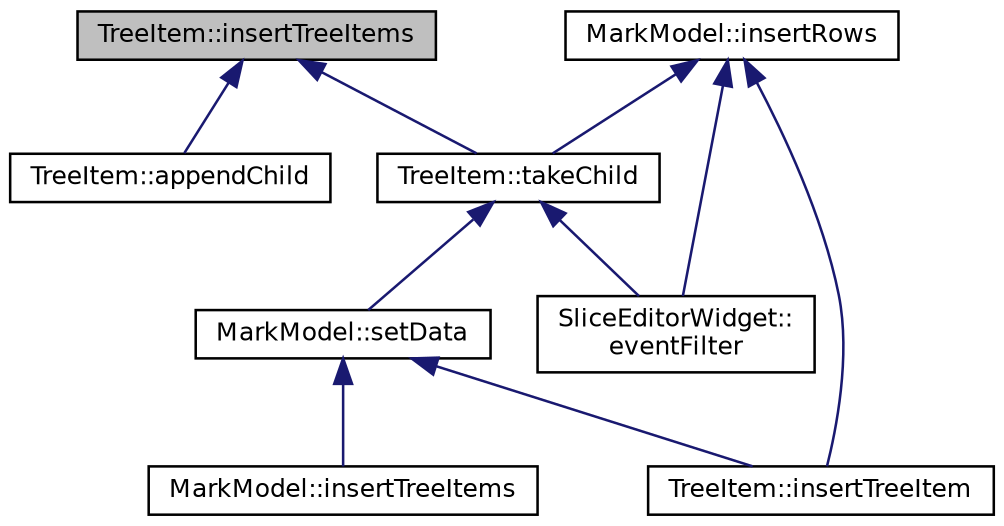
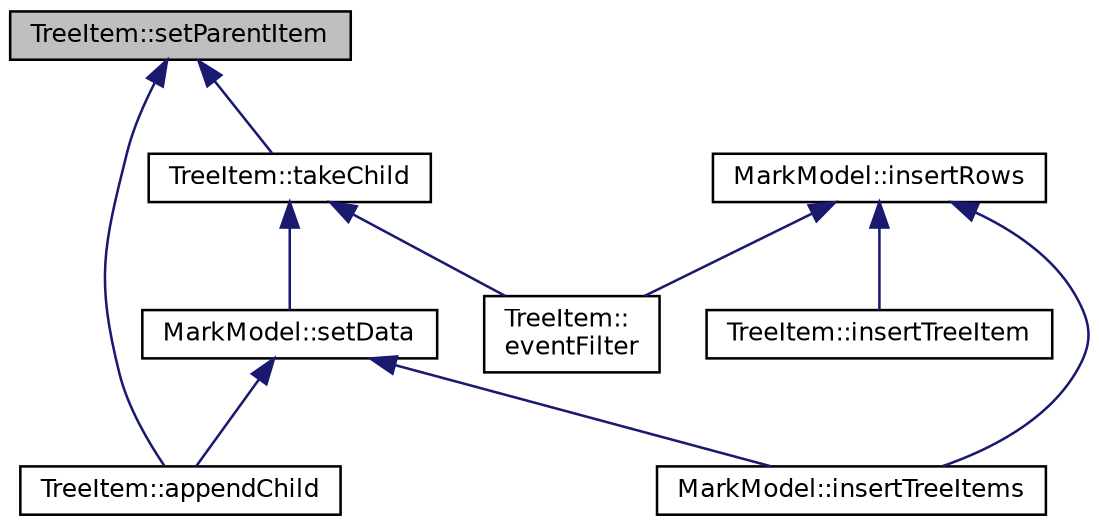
(257, 36) -> (180, 36)
(614, 114) -> (1086, 350)
(676, 334) -> (572, 334)
(595, 416) -> (228, 423)
